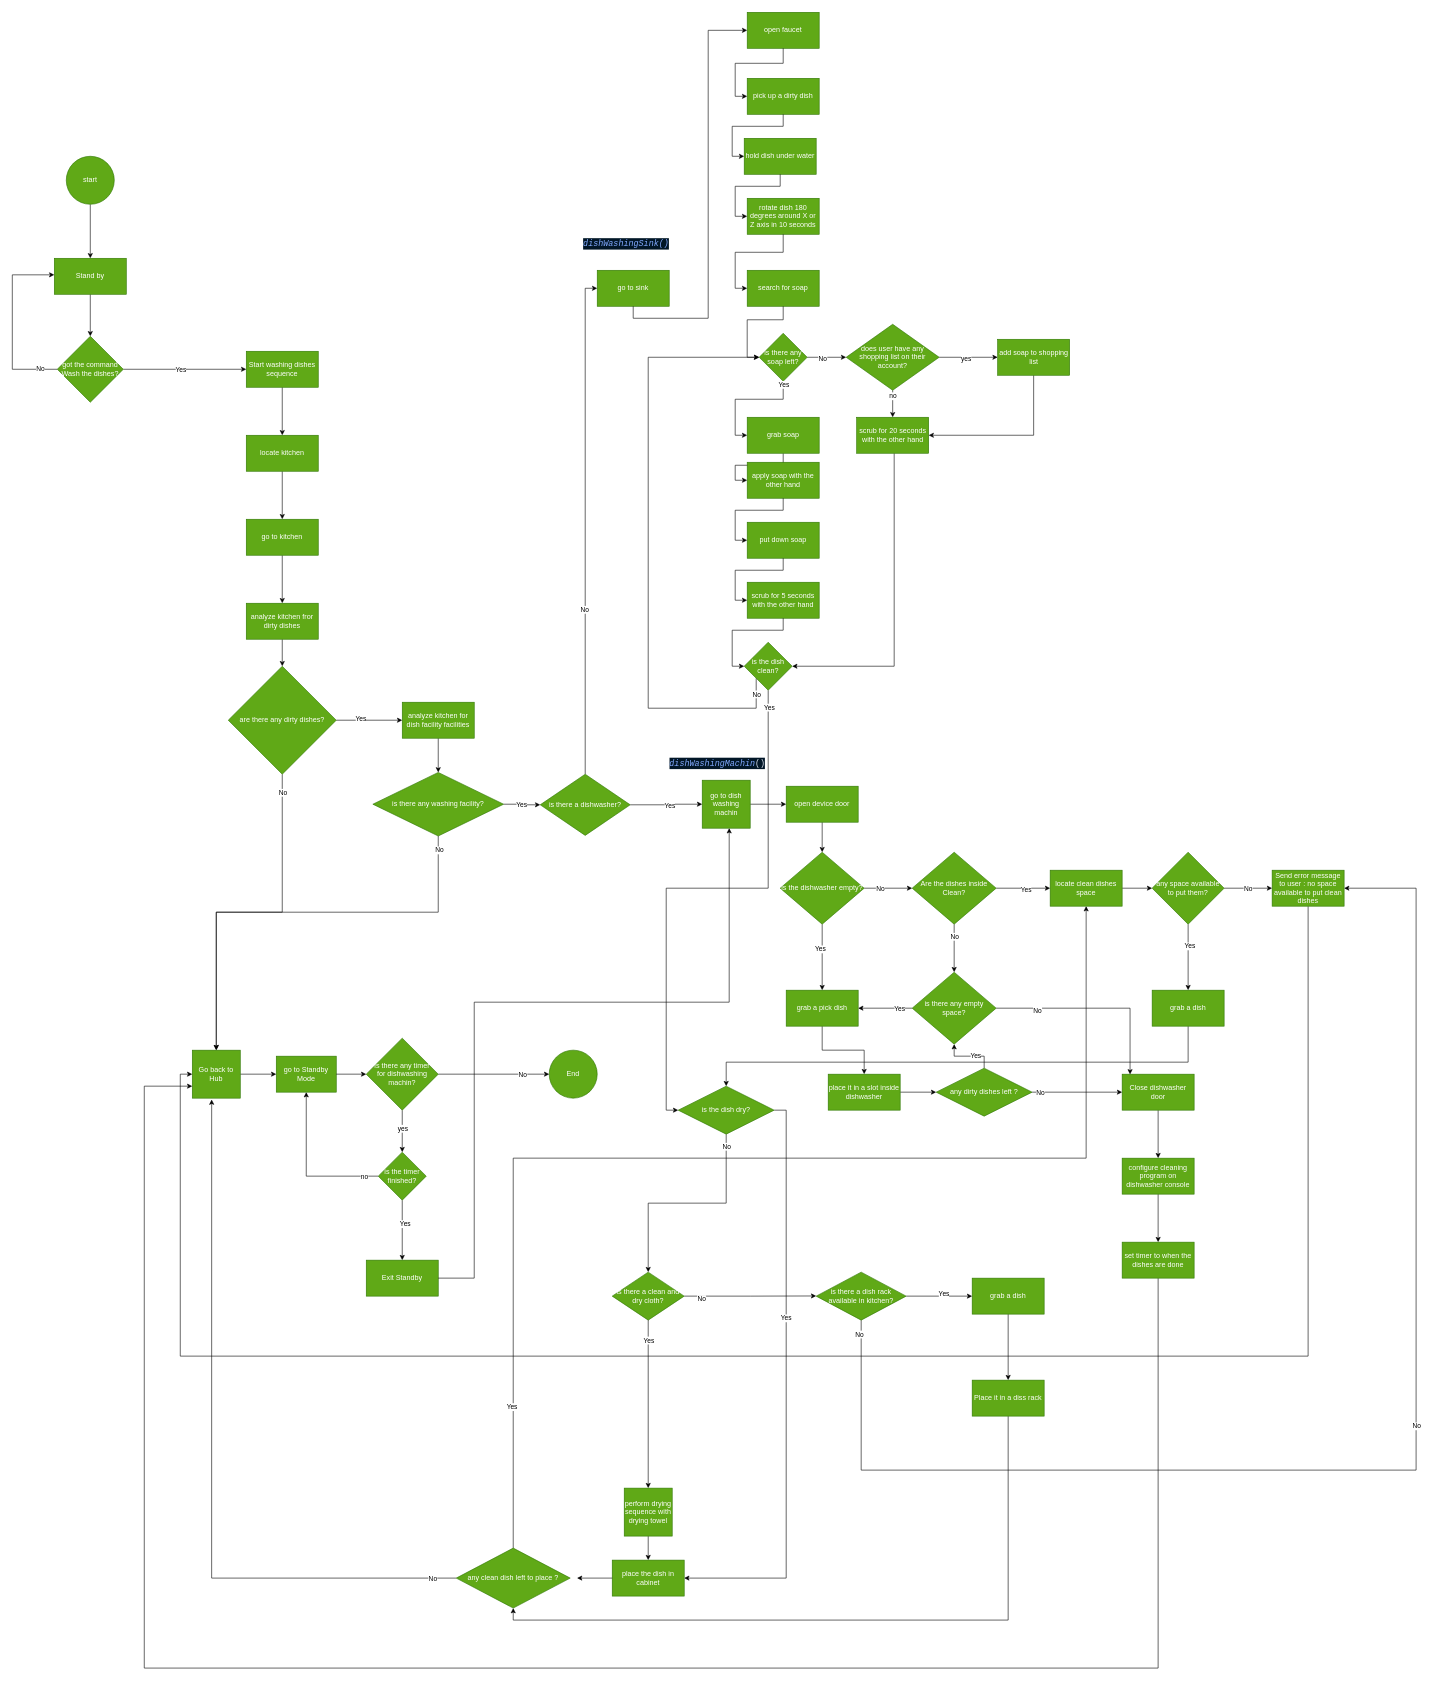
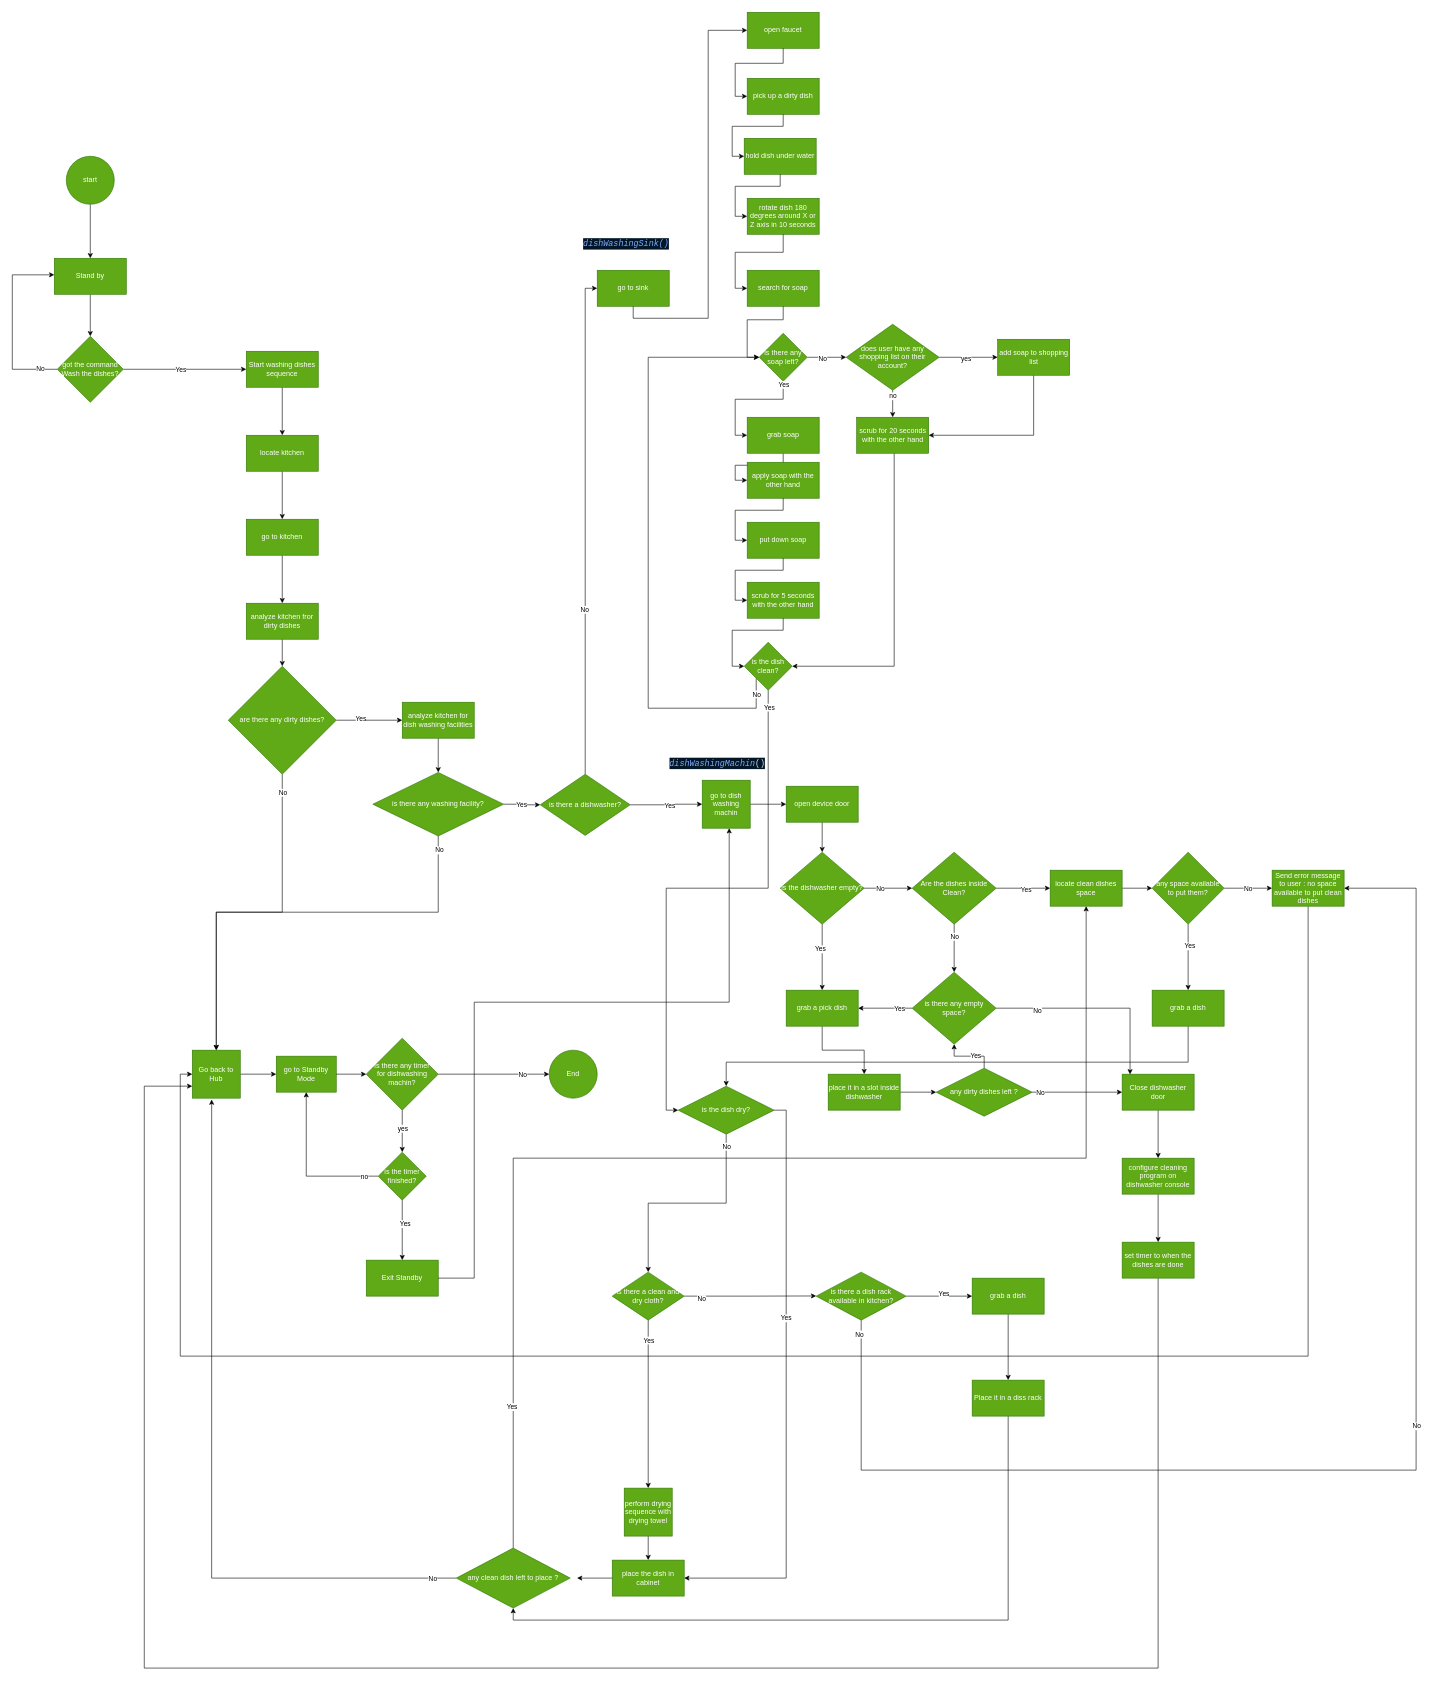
(438, 720) -> (438, 720)
